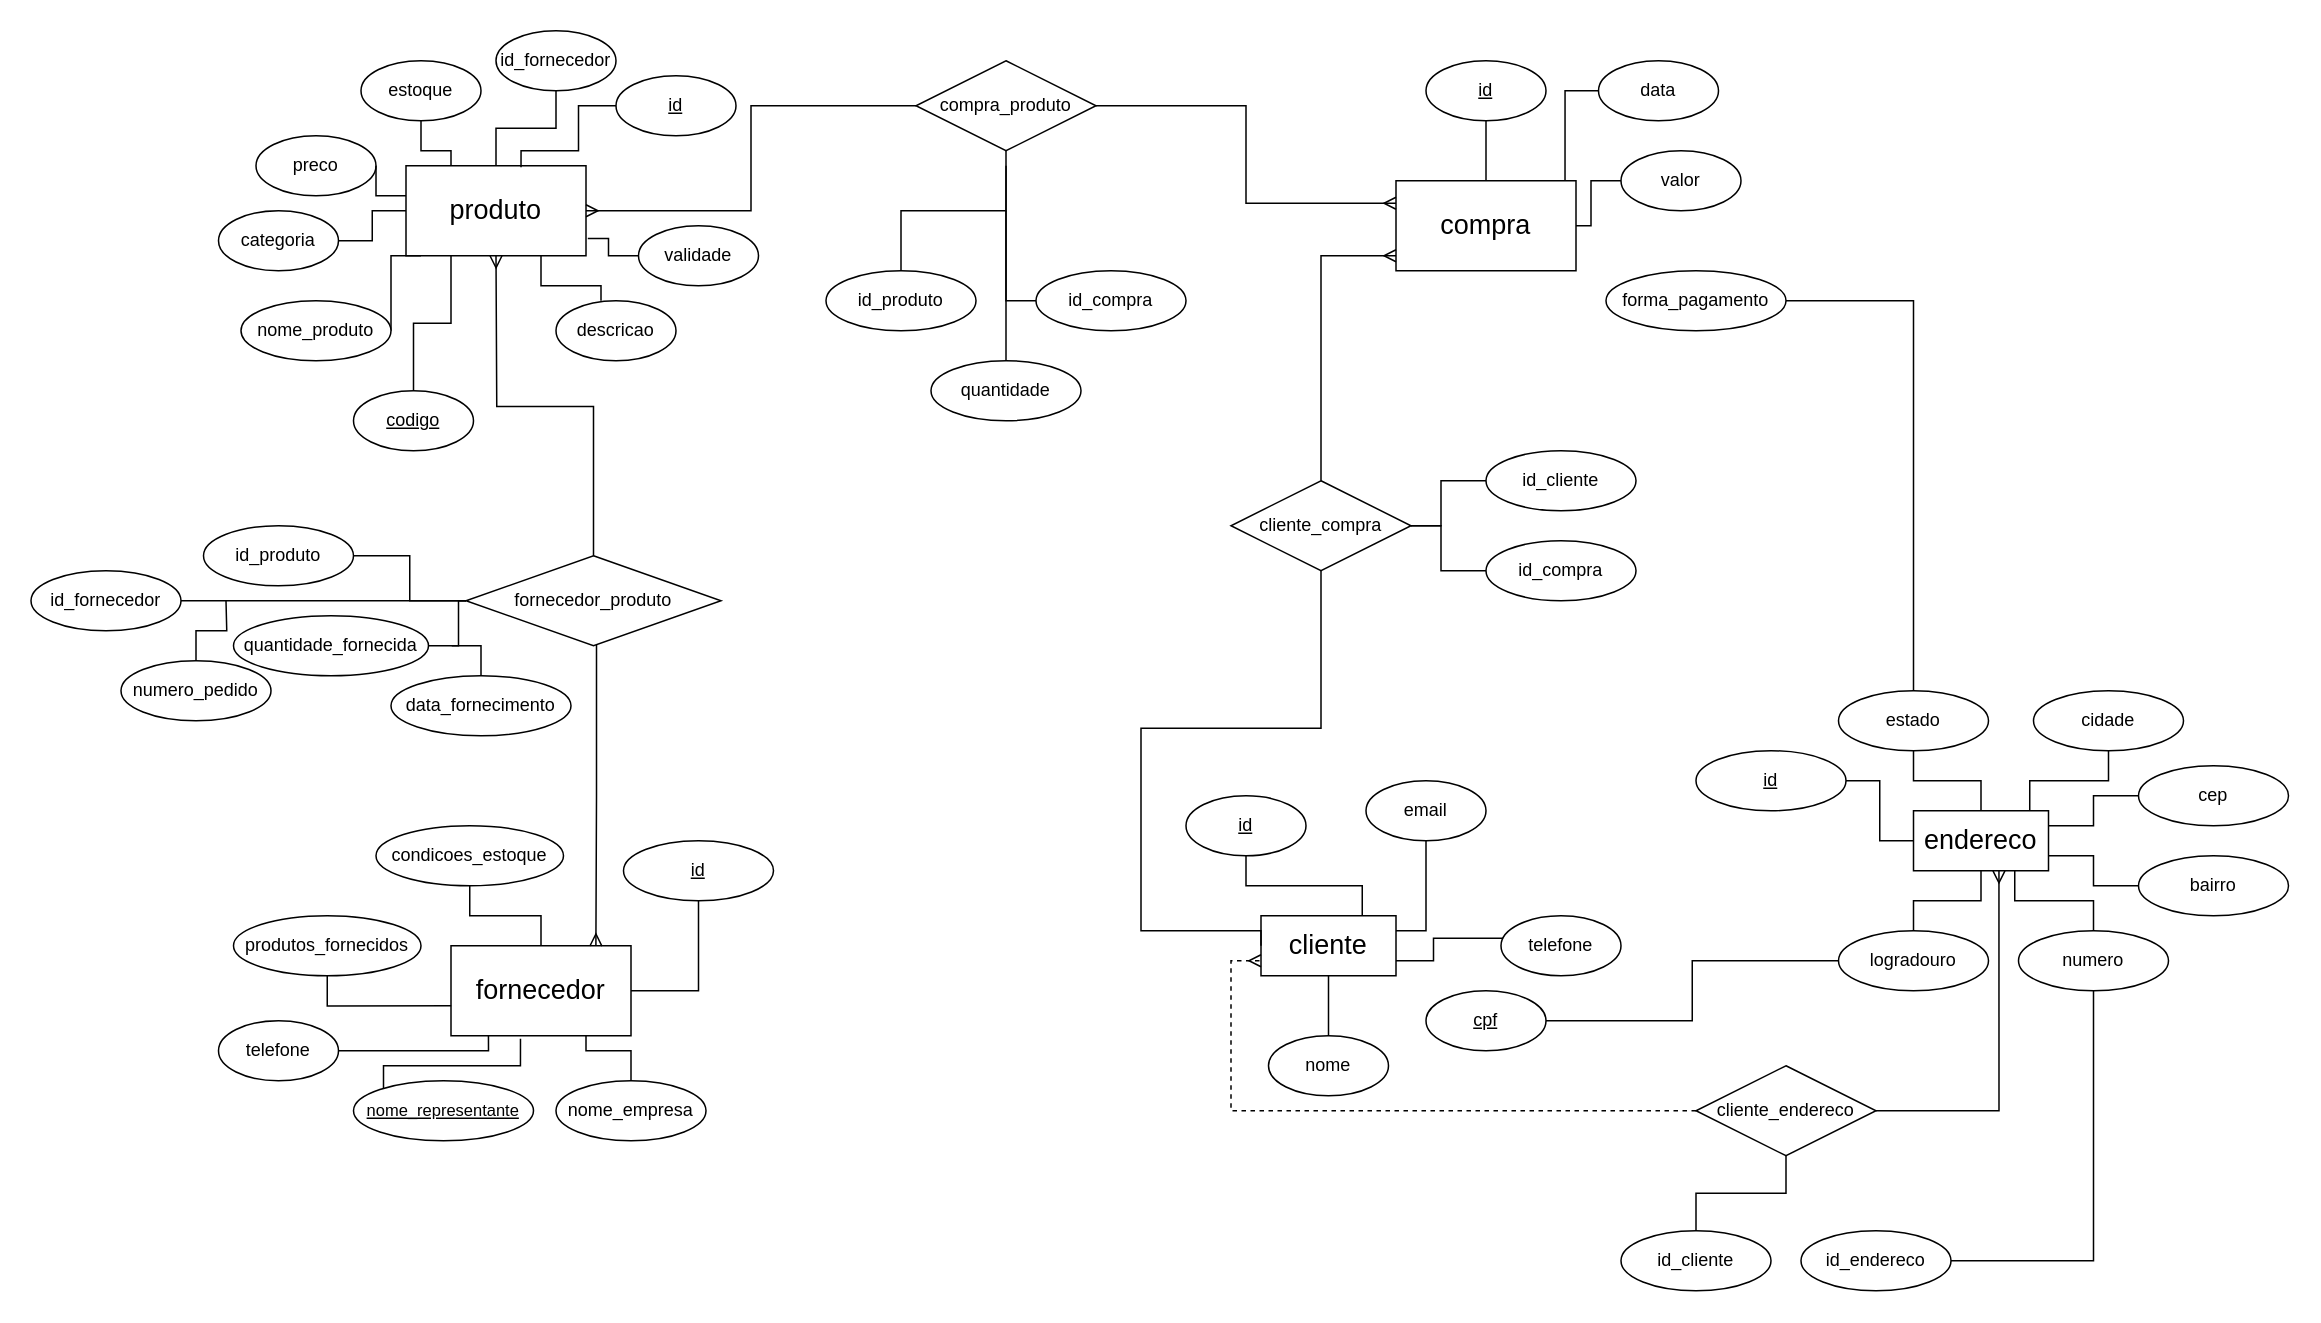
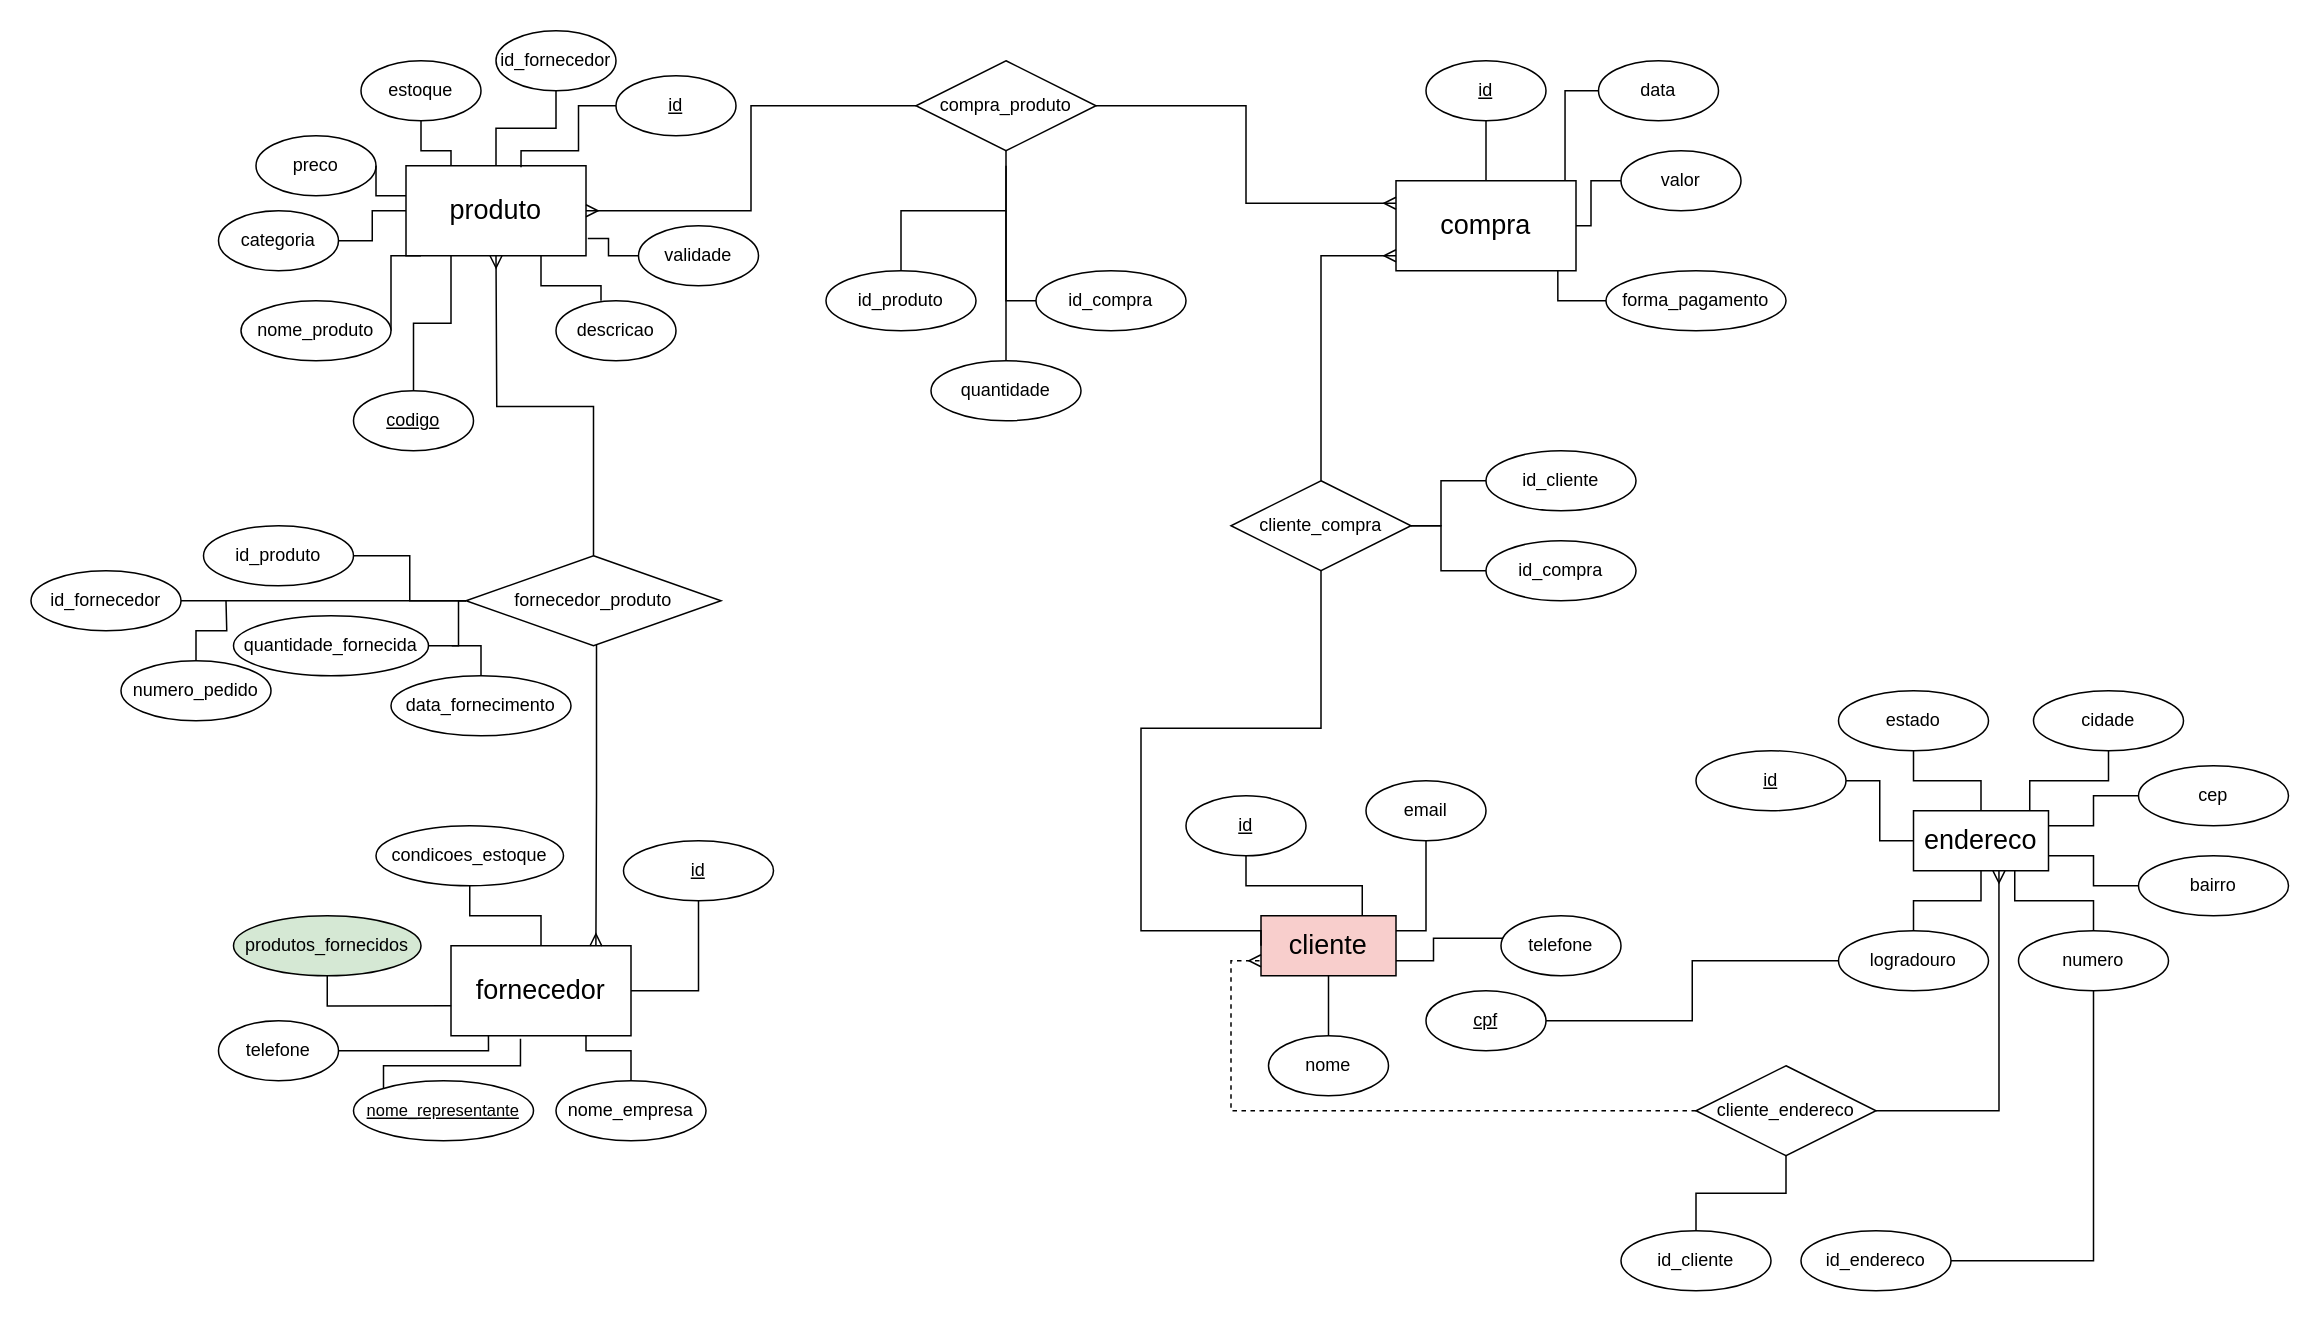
(1913, 432) -> (1567, 301)
(327, 946) -> (327, 946)
(1328, 946) -> (1328, 946)
